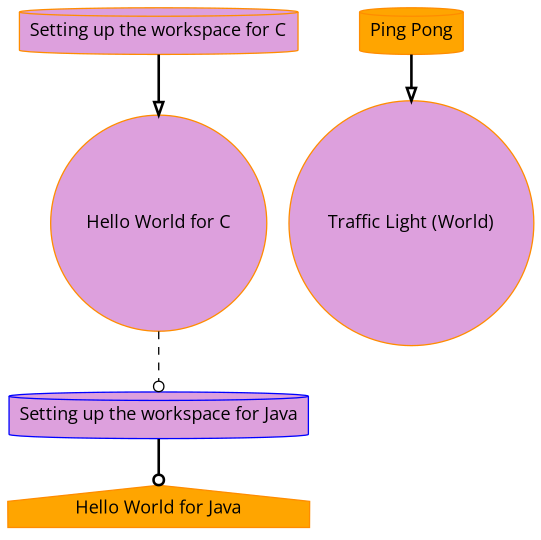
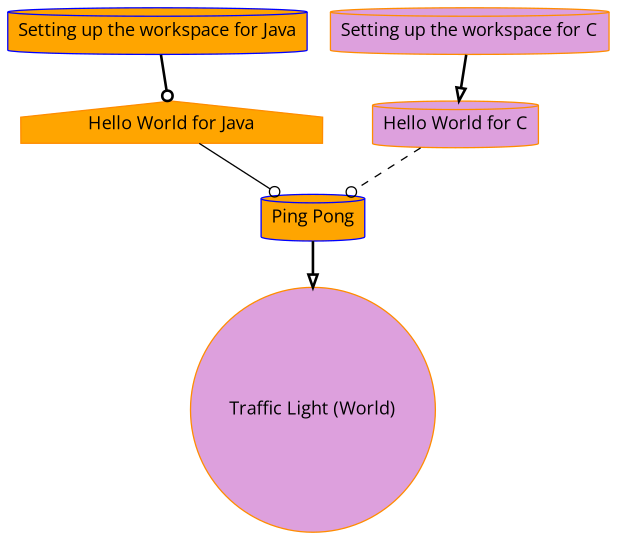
(411, 31) -> (313, 218)
none -> (235, 166)
(159, 223) -> (455, 124)
(159, 356) -> (388, 168)
(159, 415) -> (157, 31)
